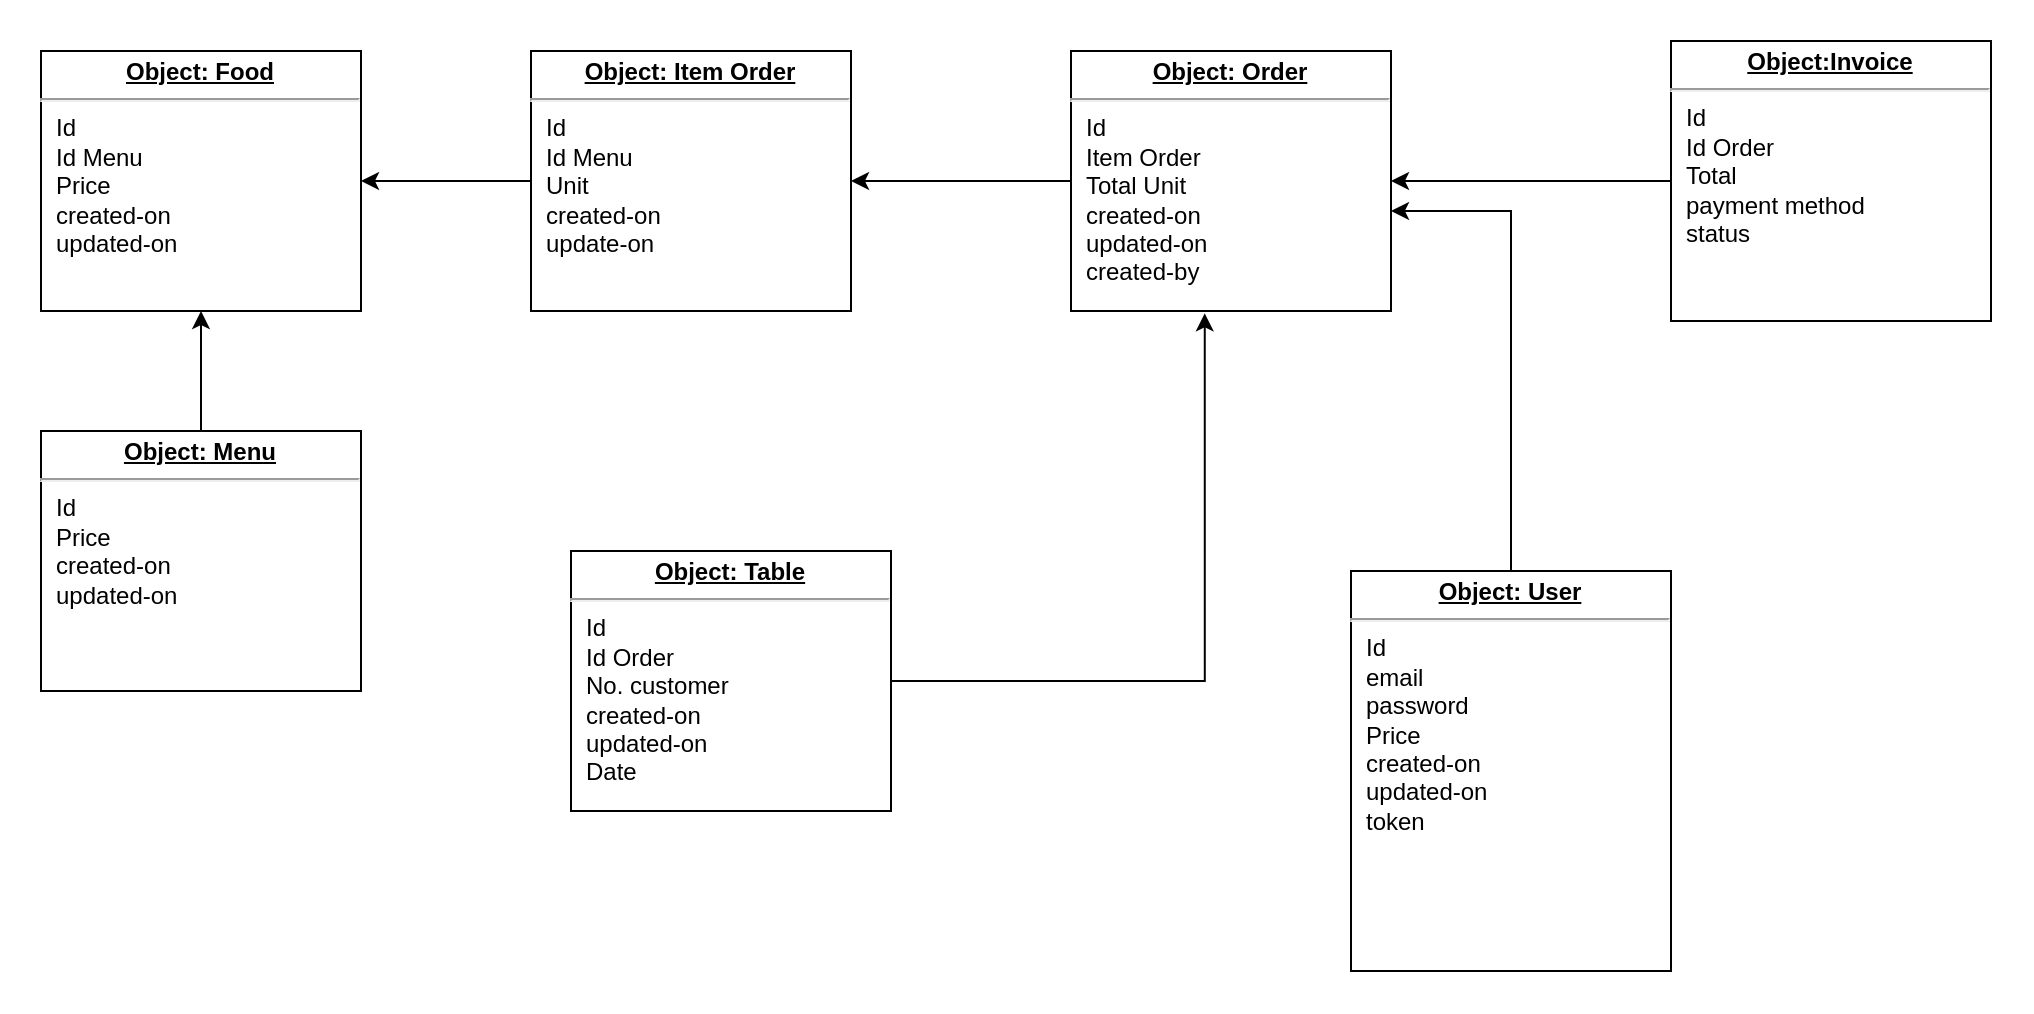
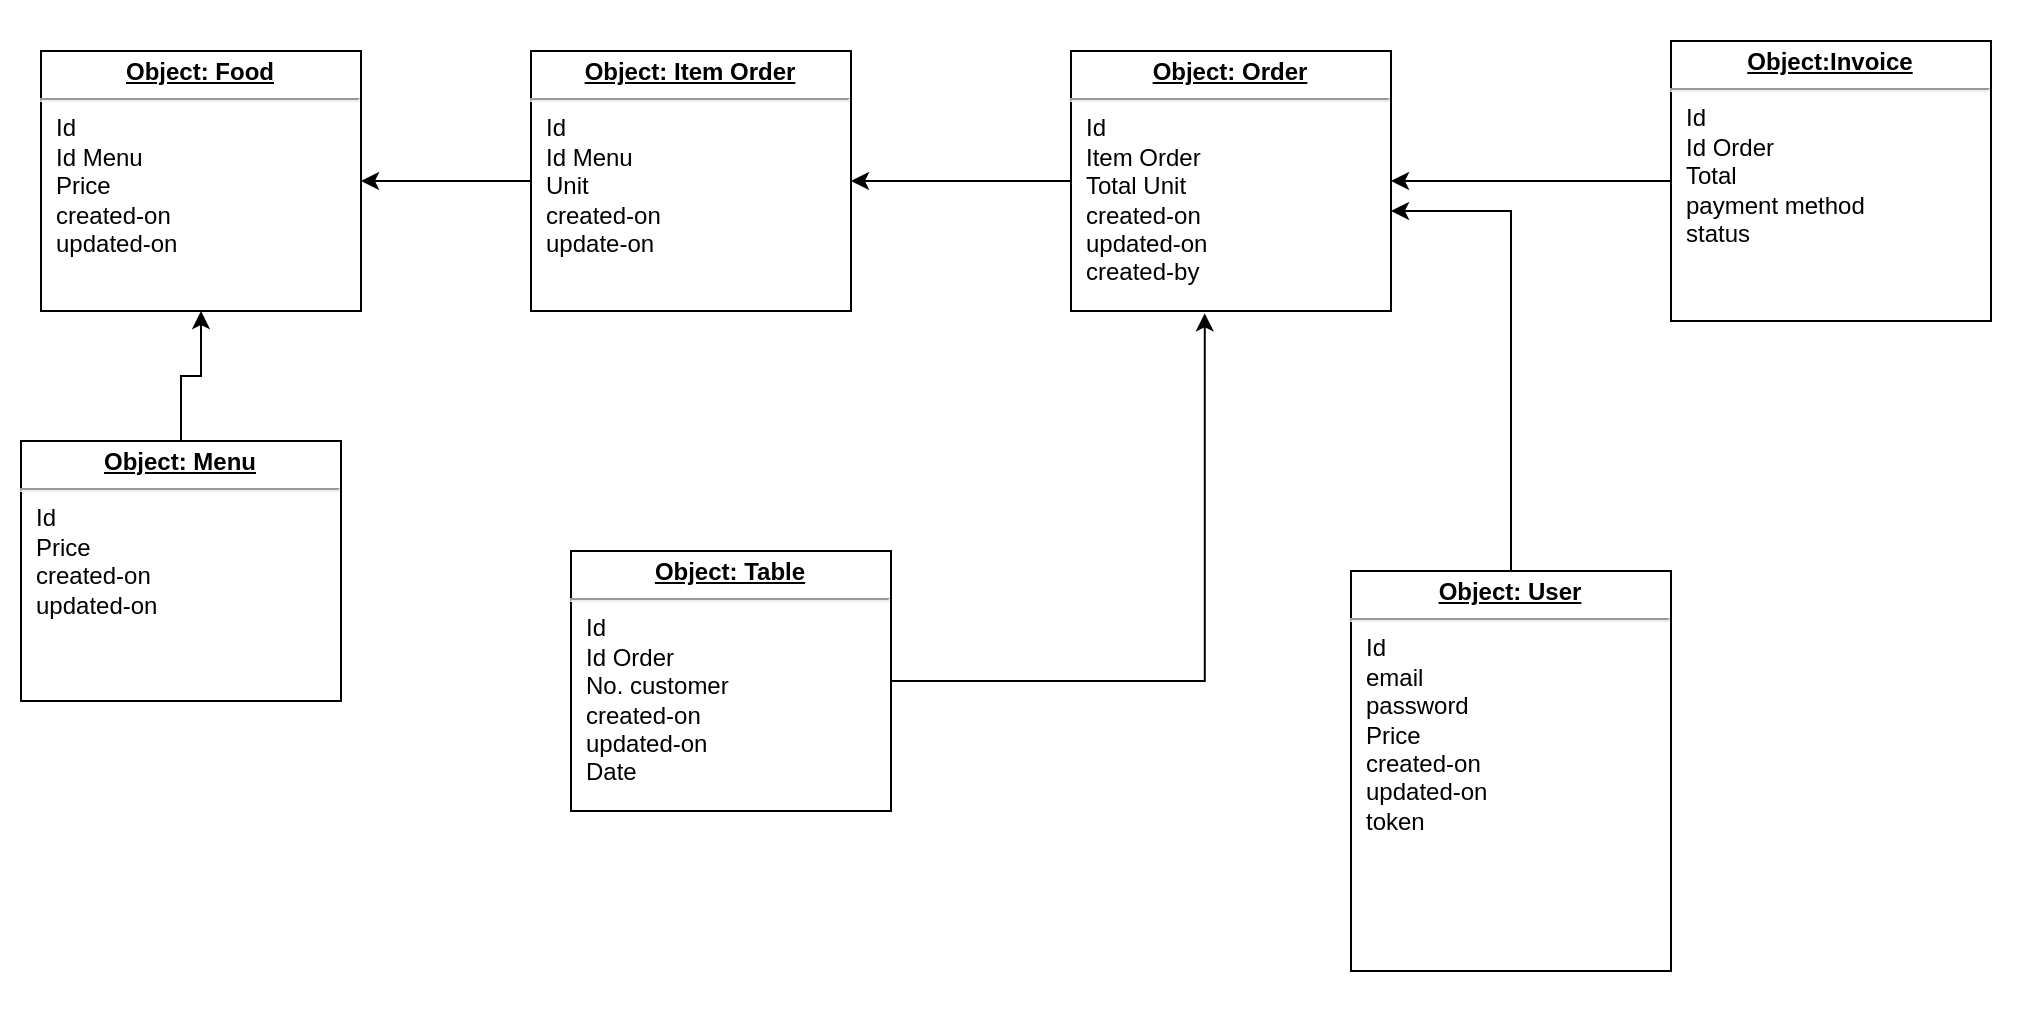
(201, 561) -> (181, 571)
